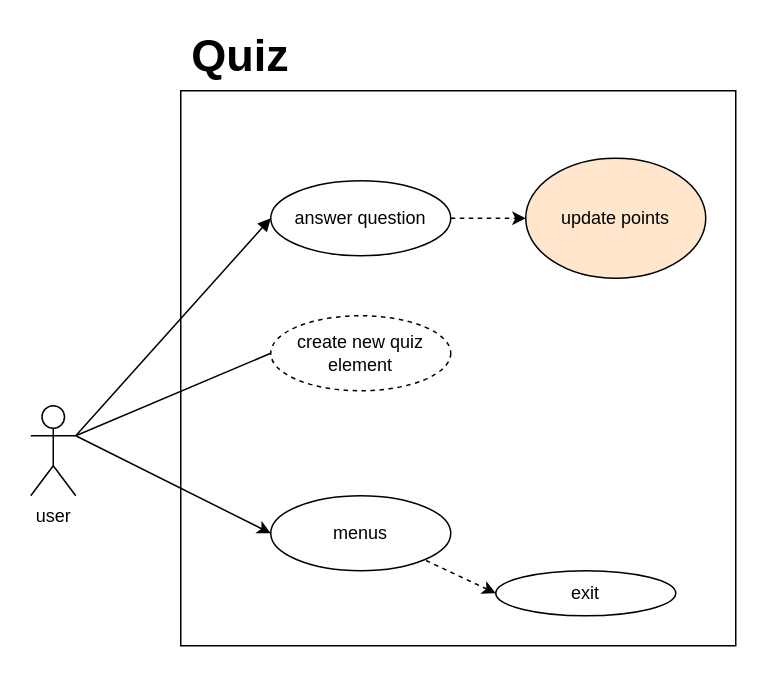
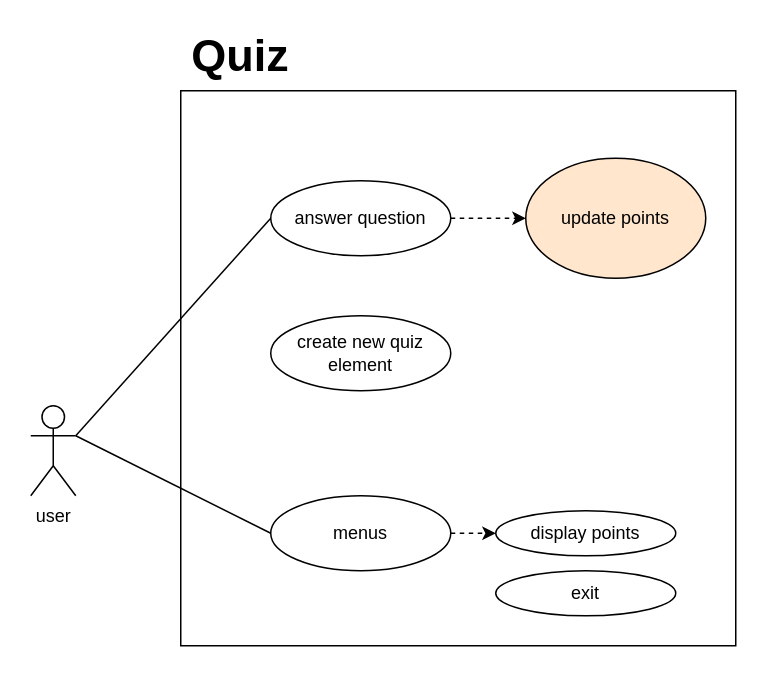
(261, 229) -> (265, 224)
(361, 353) -> (361, 353)
(175, 394) -> none
(260, 528) -> (264, 530)
none -> (468, 533)
none -> (586, 533)
(456, 575) -> none
